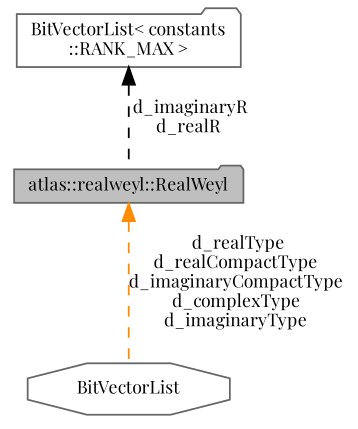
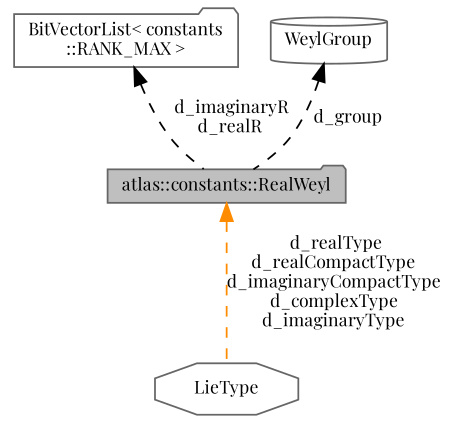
none -> (329, 41)
(129, 186) -> (227, 186)
(129, 389) -> (227, 389)
